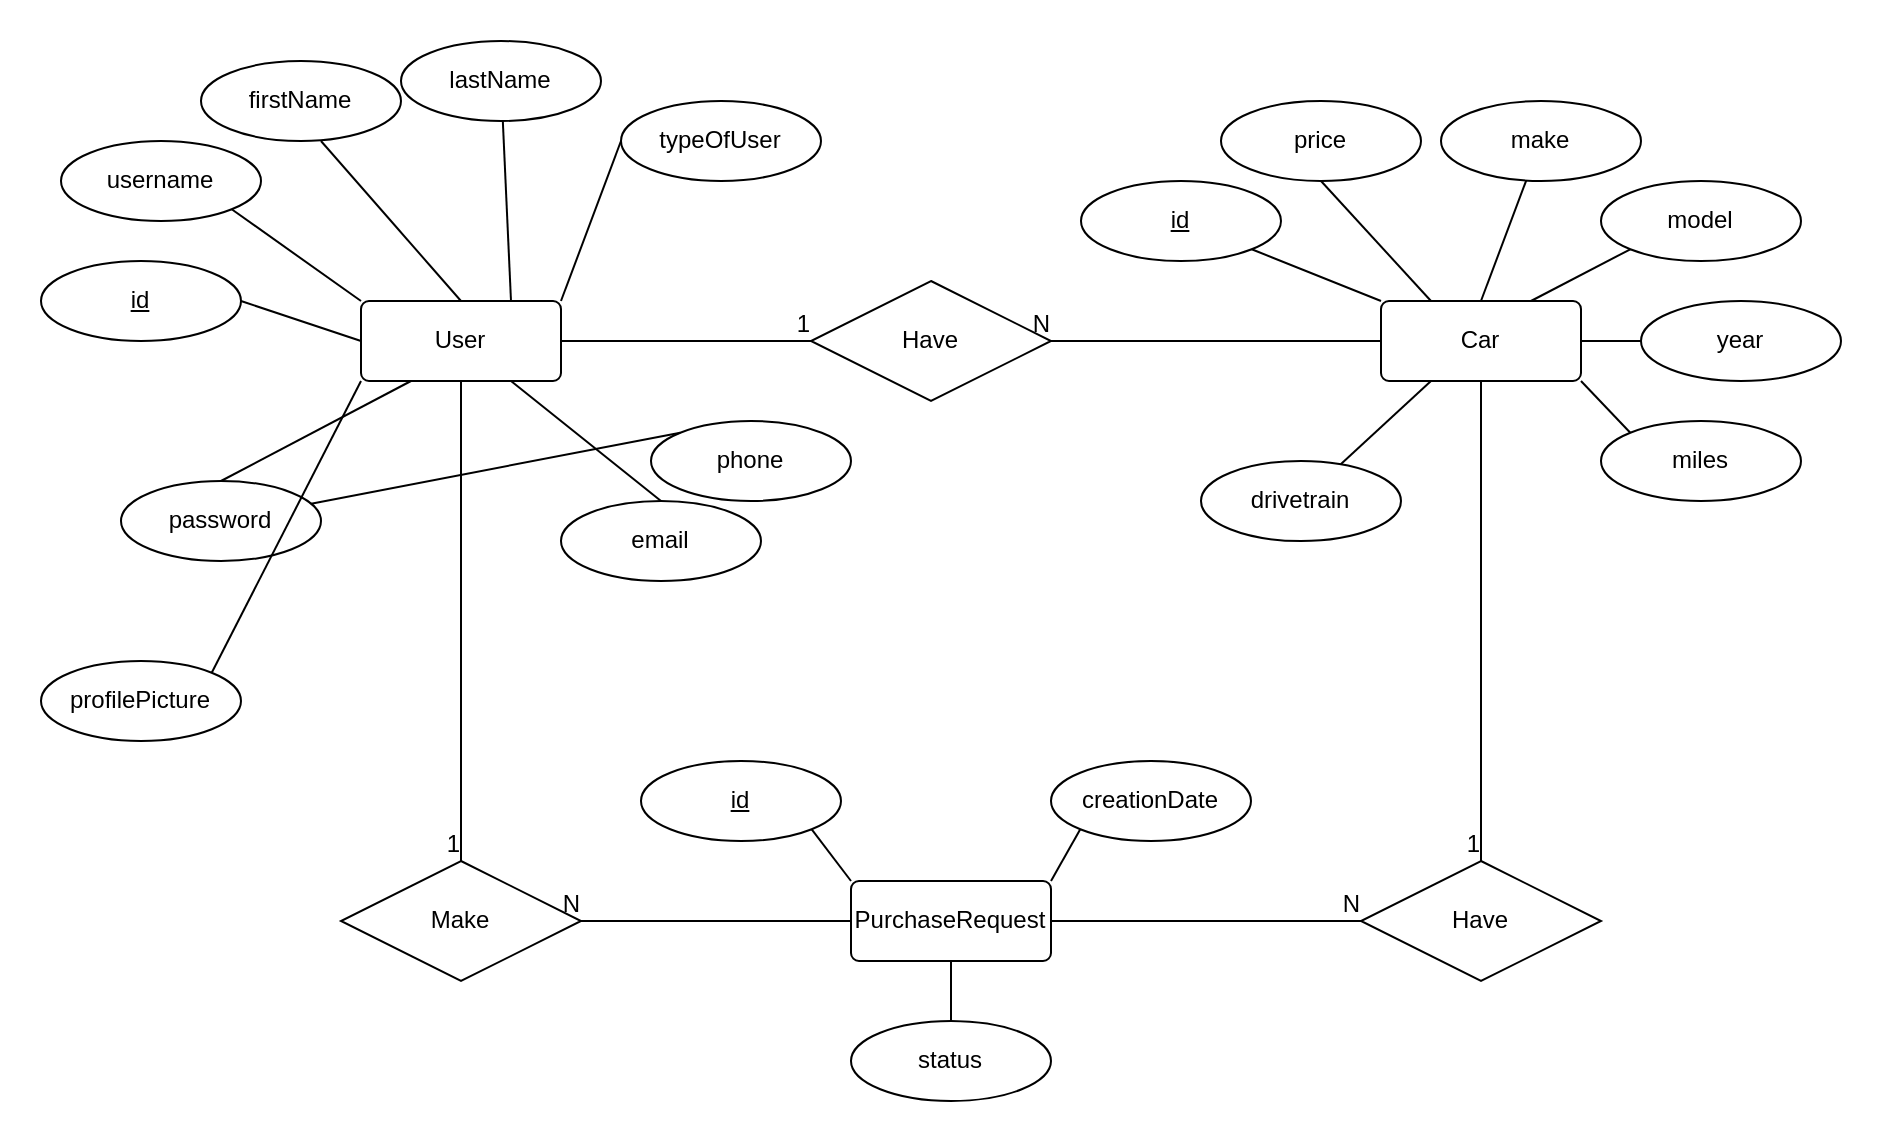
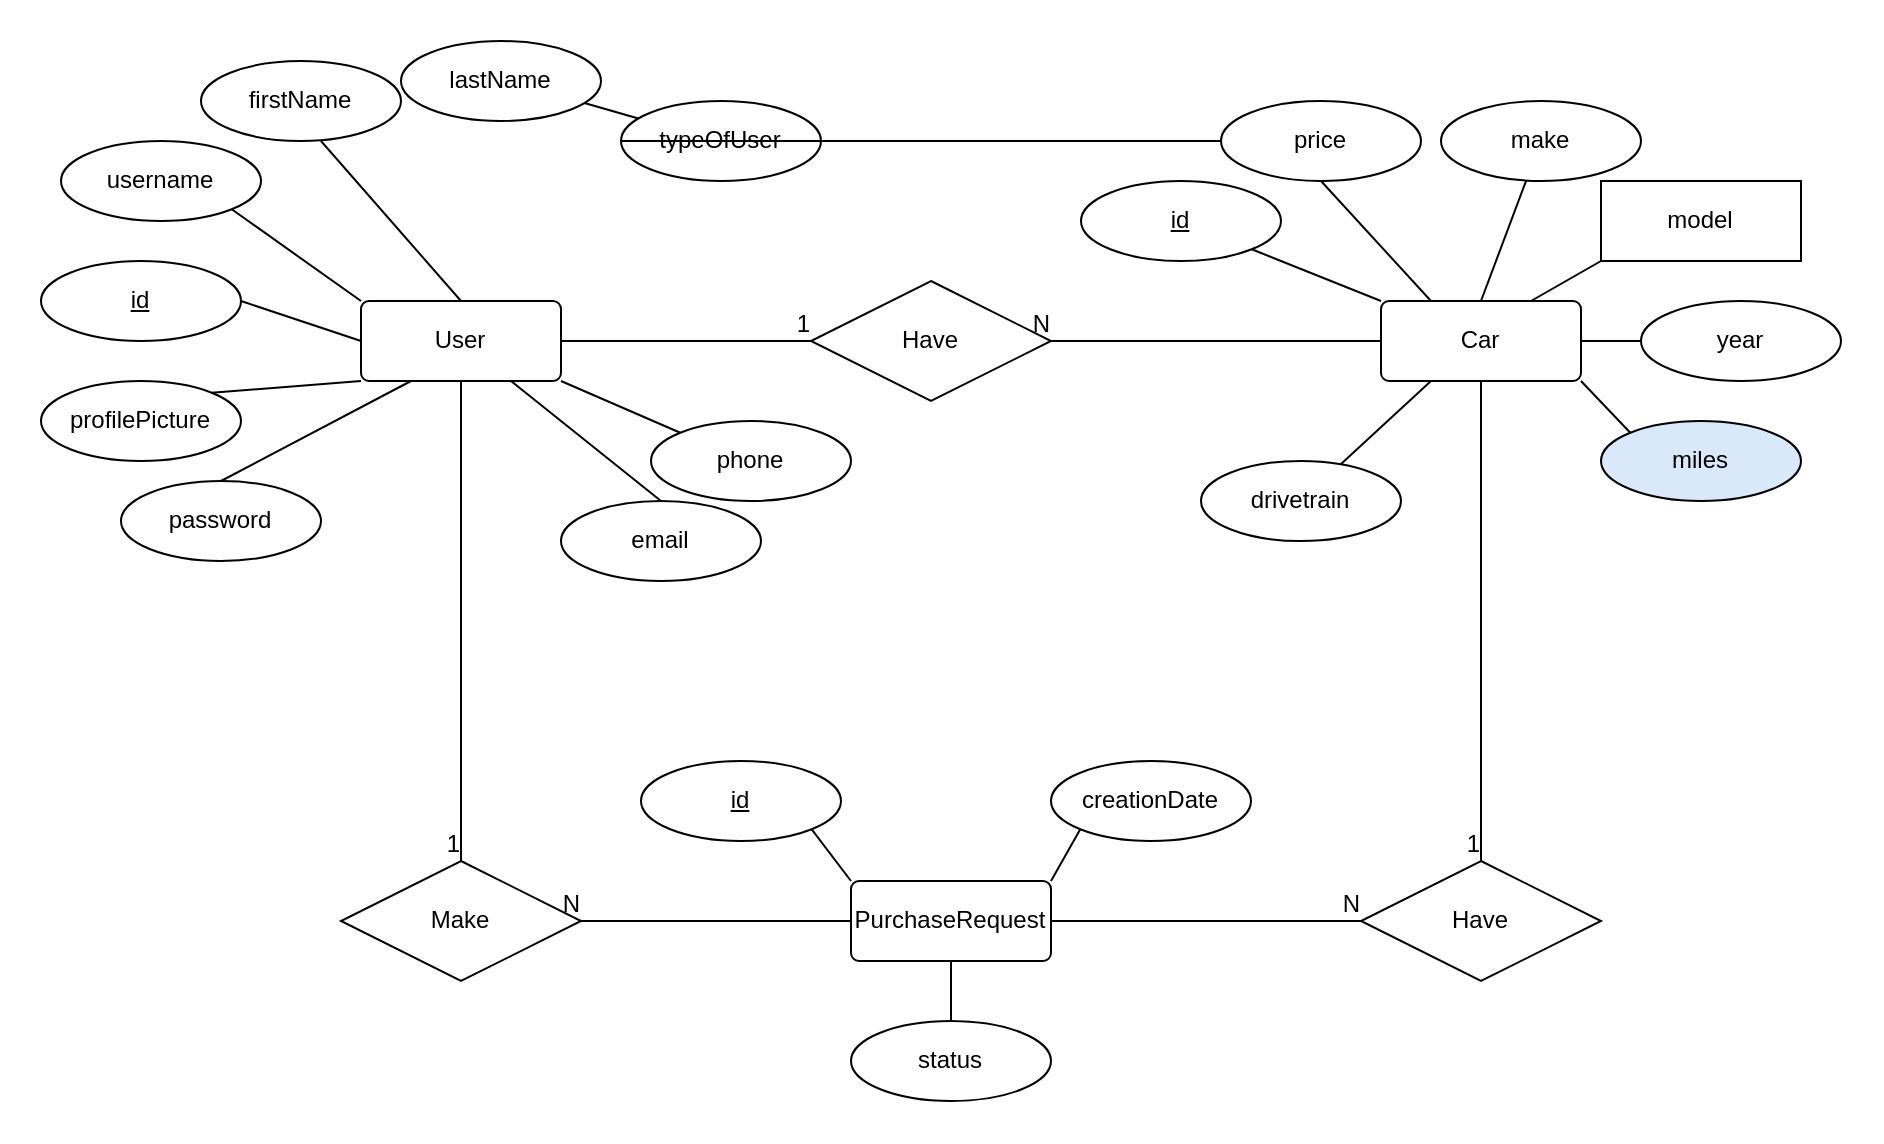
(507, 211) -> (611, 111)
(591, 221) -> (995, 141)
(1701, 221) -> (1701, 221)
(1701, 461) -> (1701, 461)
(496, 468) -> (621, 407)
(141, 701) -> (141, 421)
